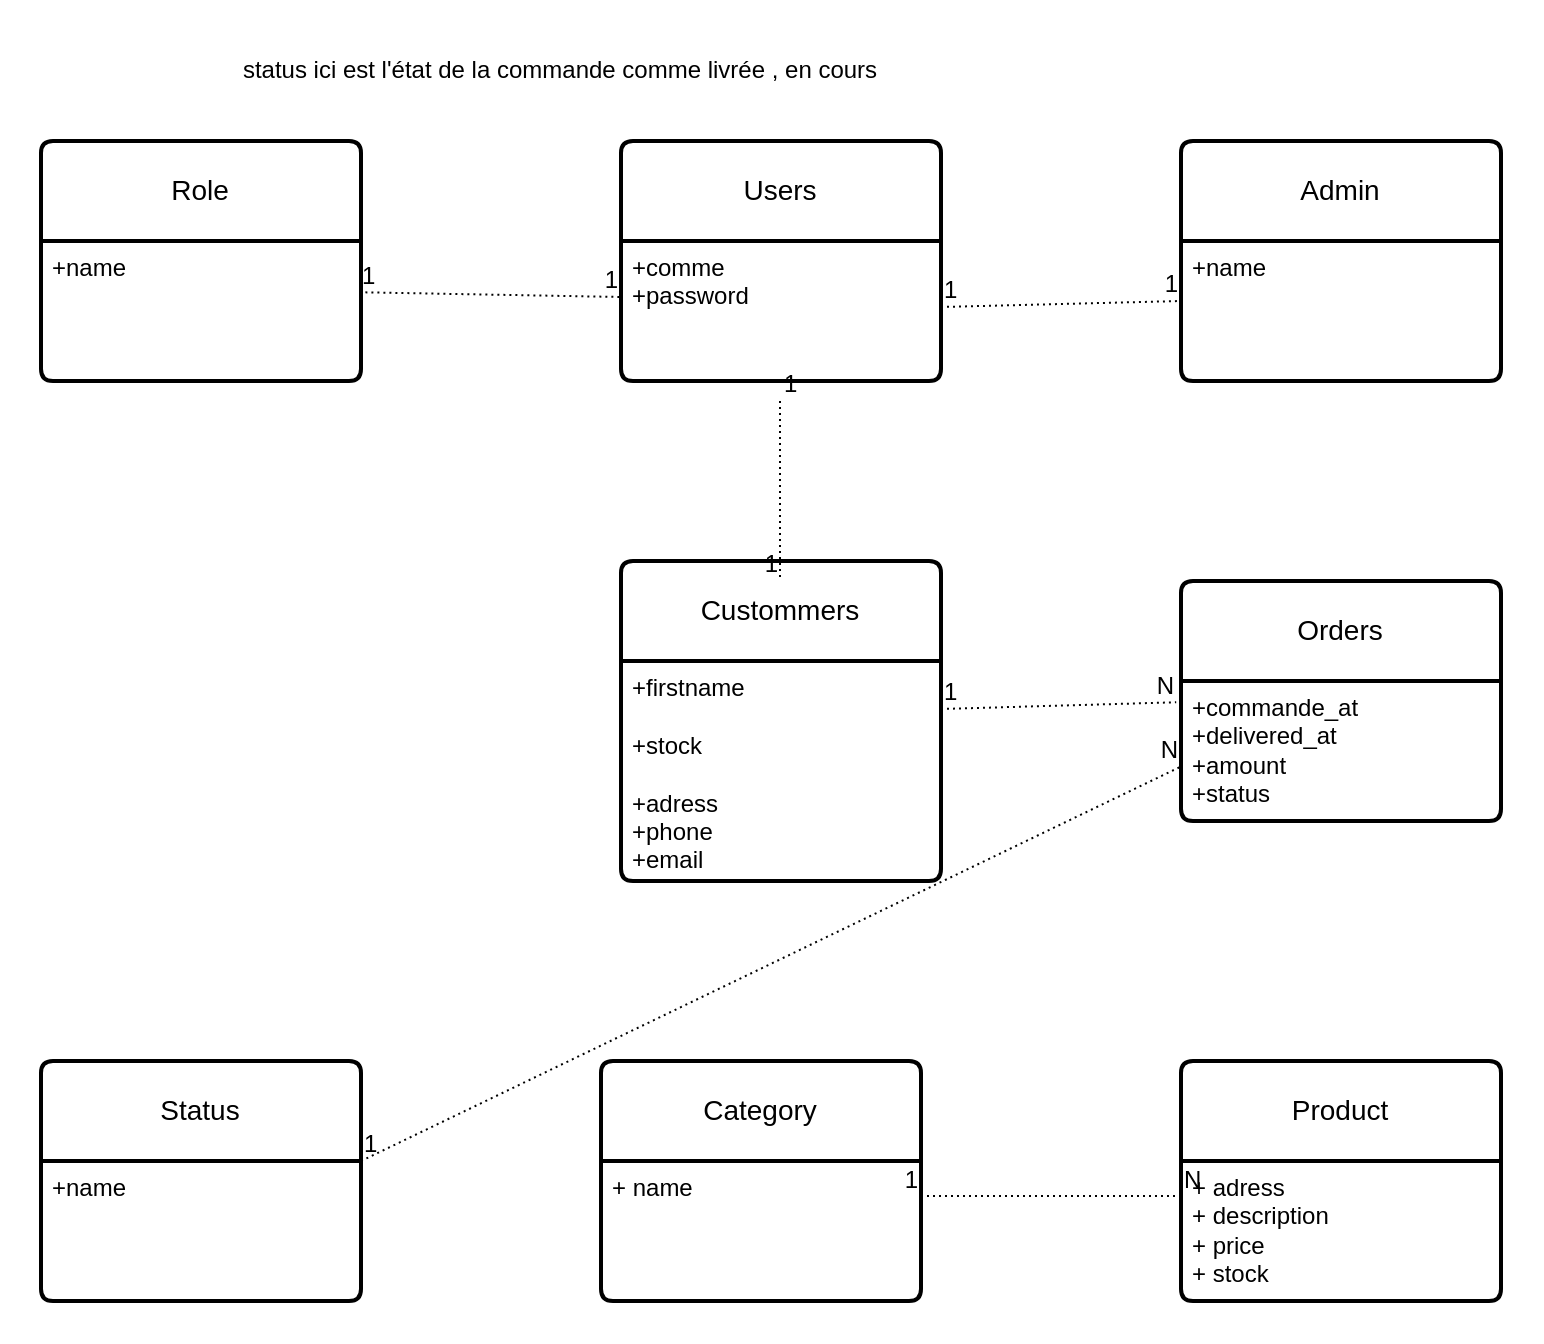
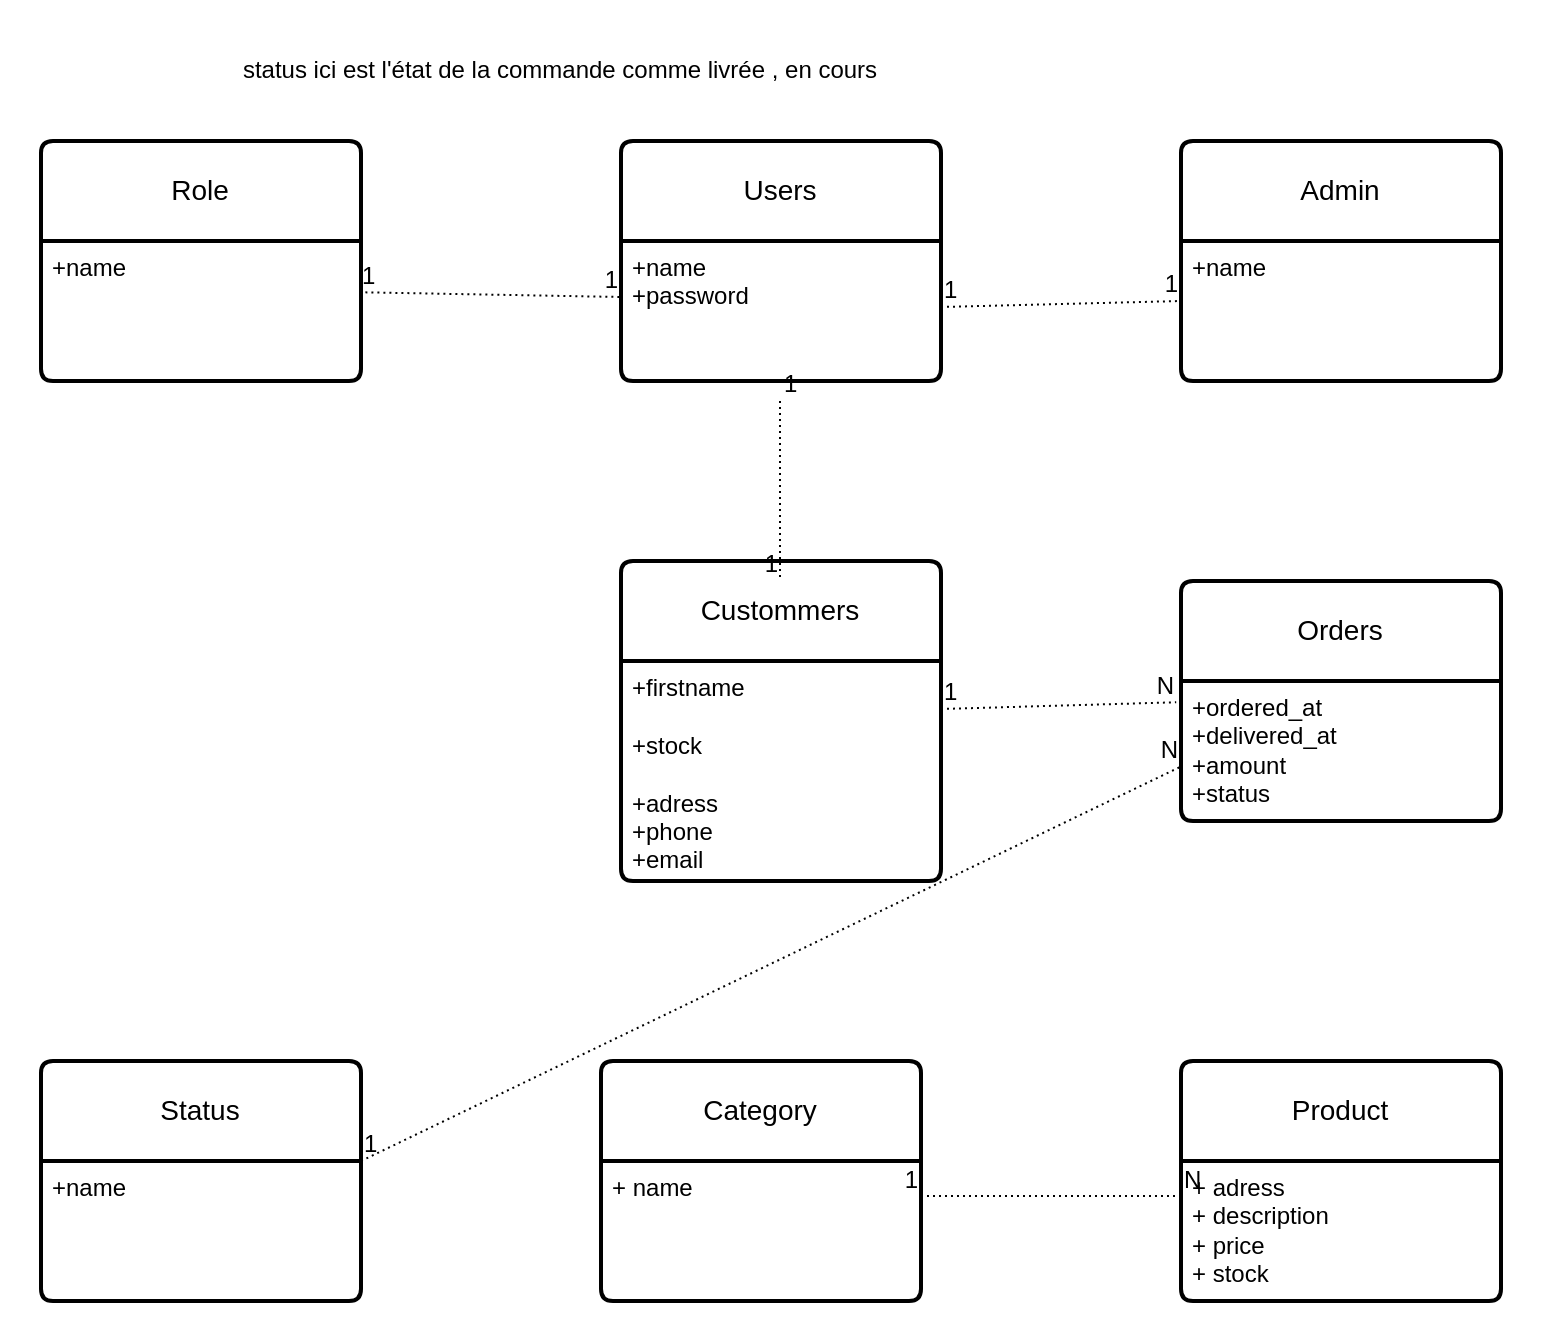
(693, 284) -> (693, 284)
(1274, 753) -> (1274, 753)
